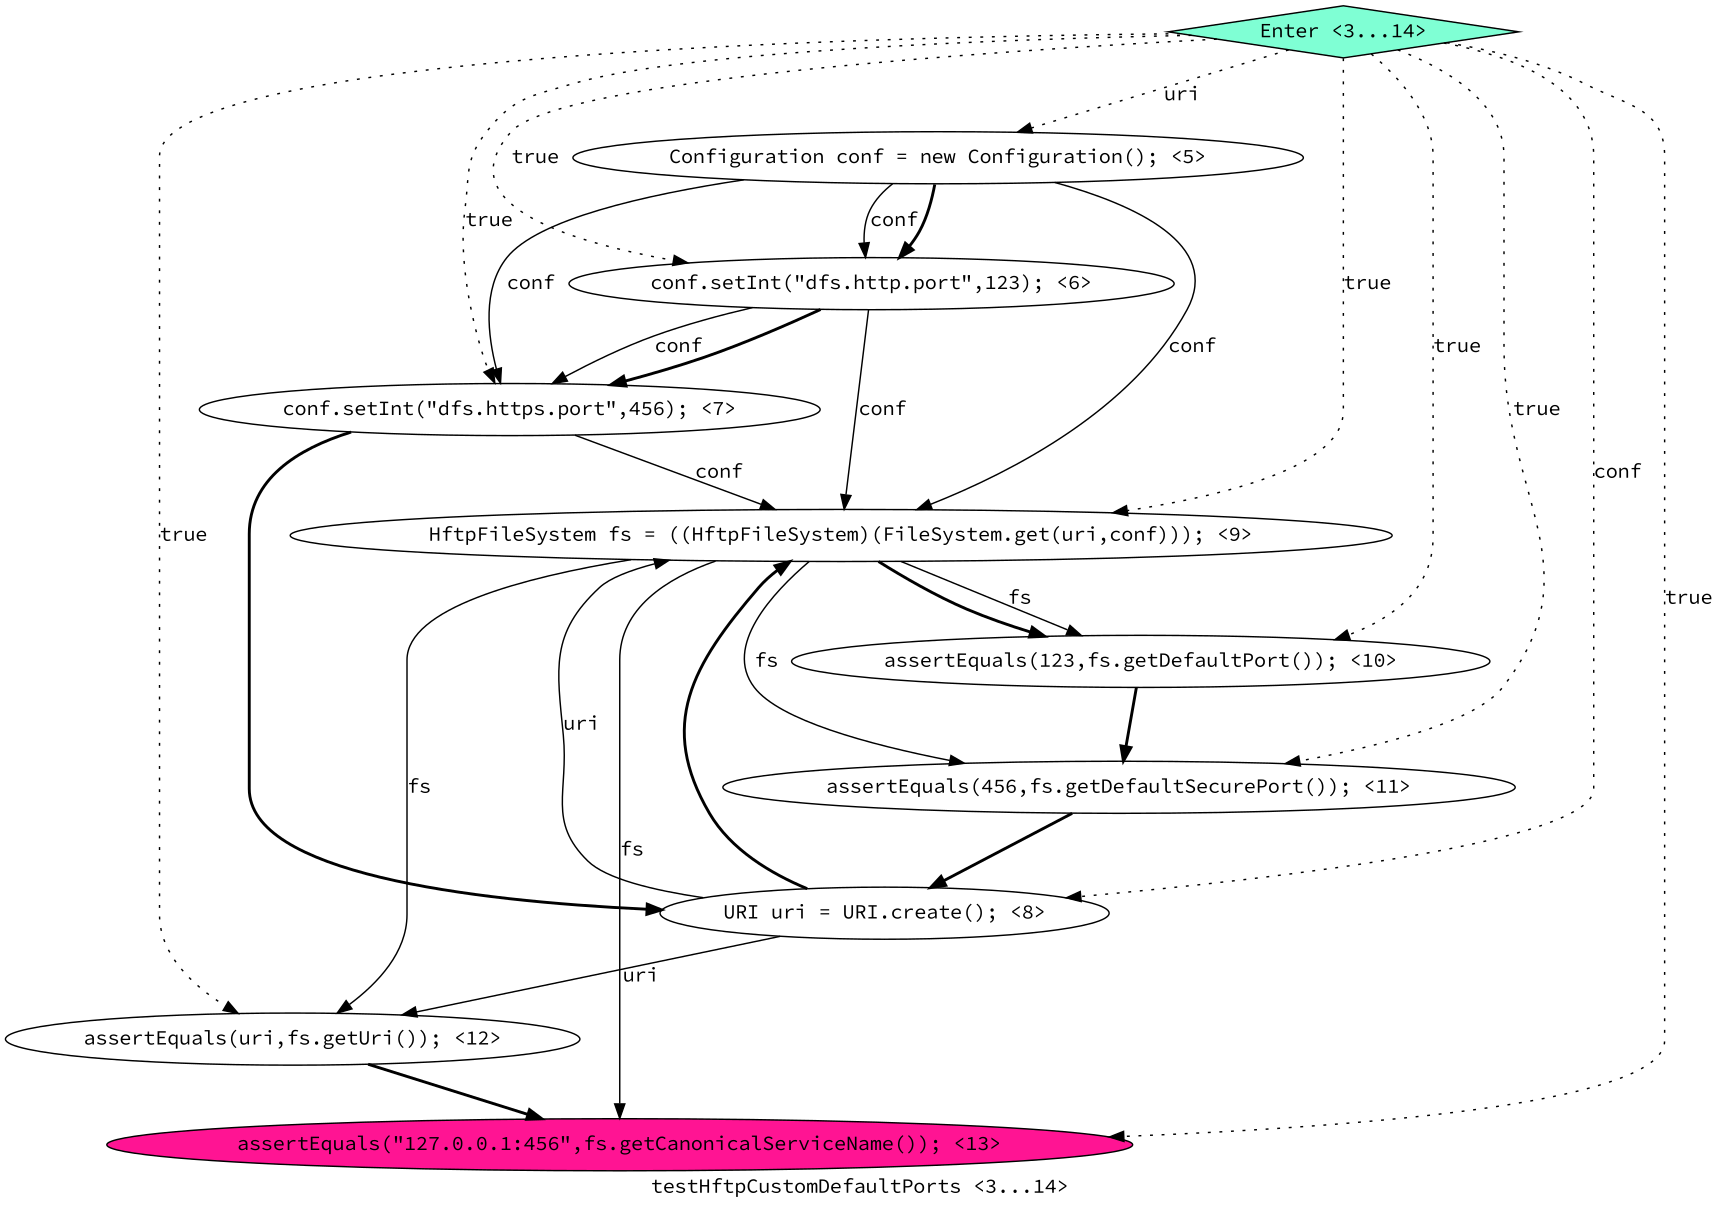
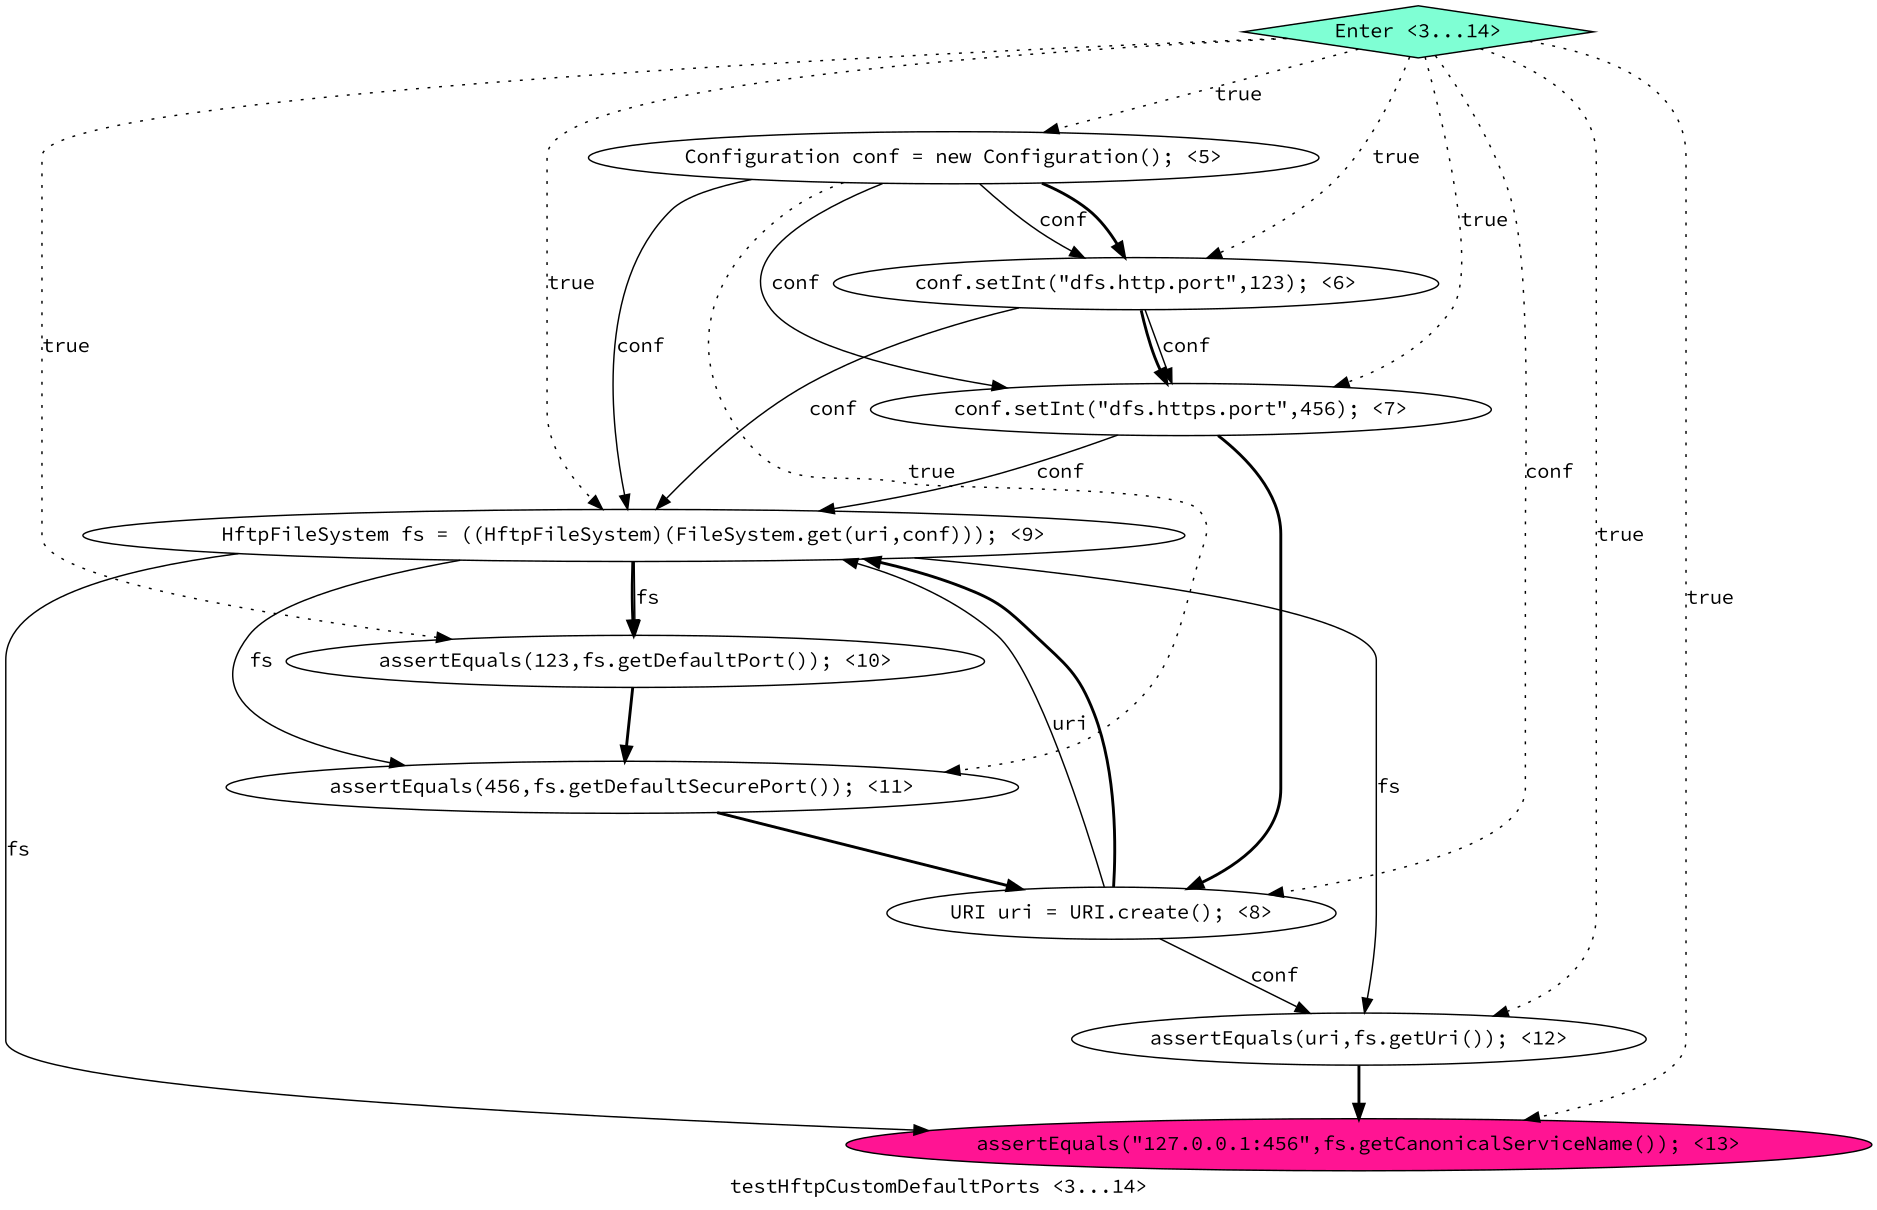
(1182, 95) -> (1239, 95)
(1519, 457) -> (1006, 488)
(641, 976) -> (1275, 976)
